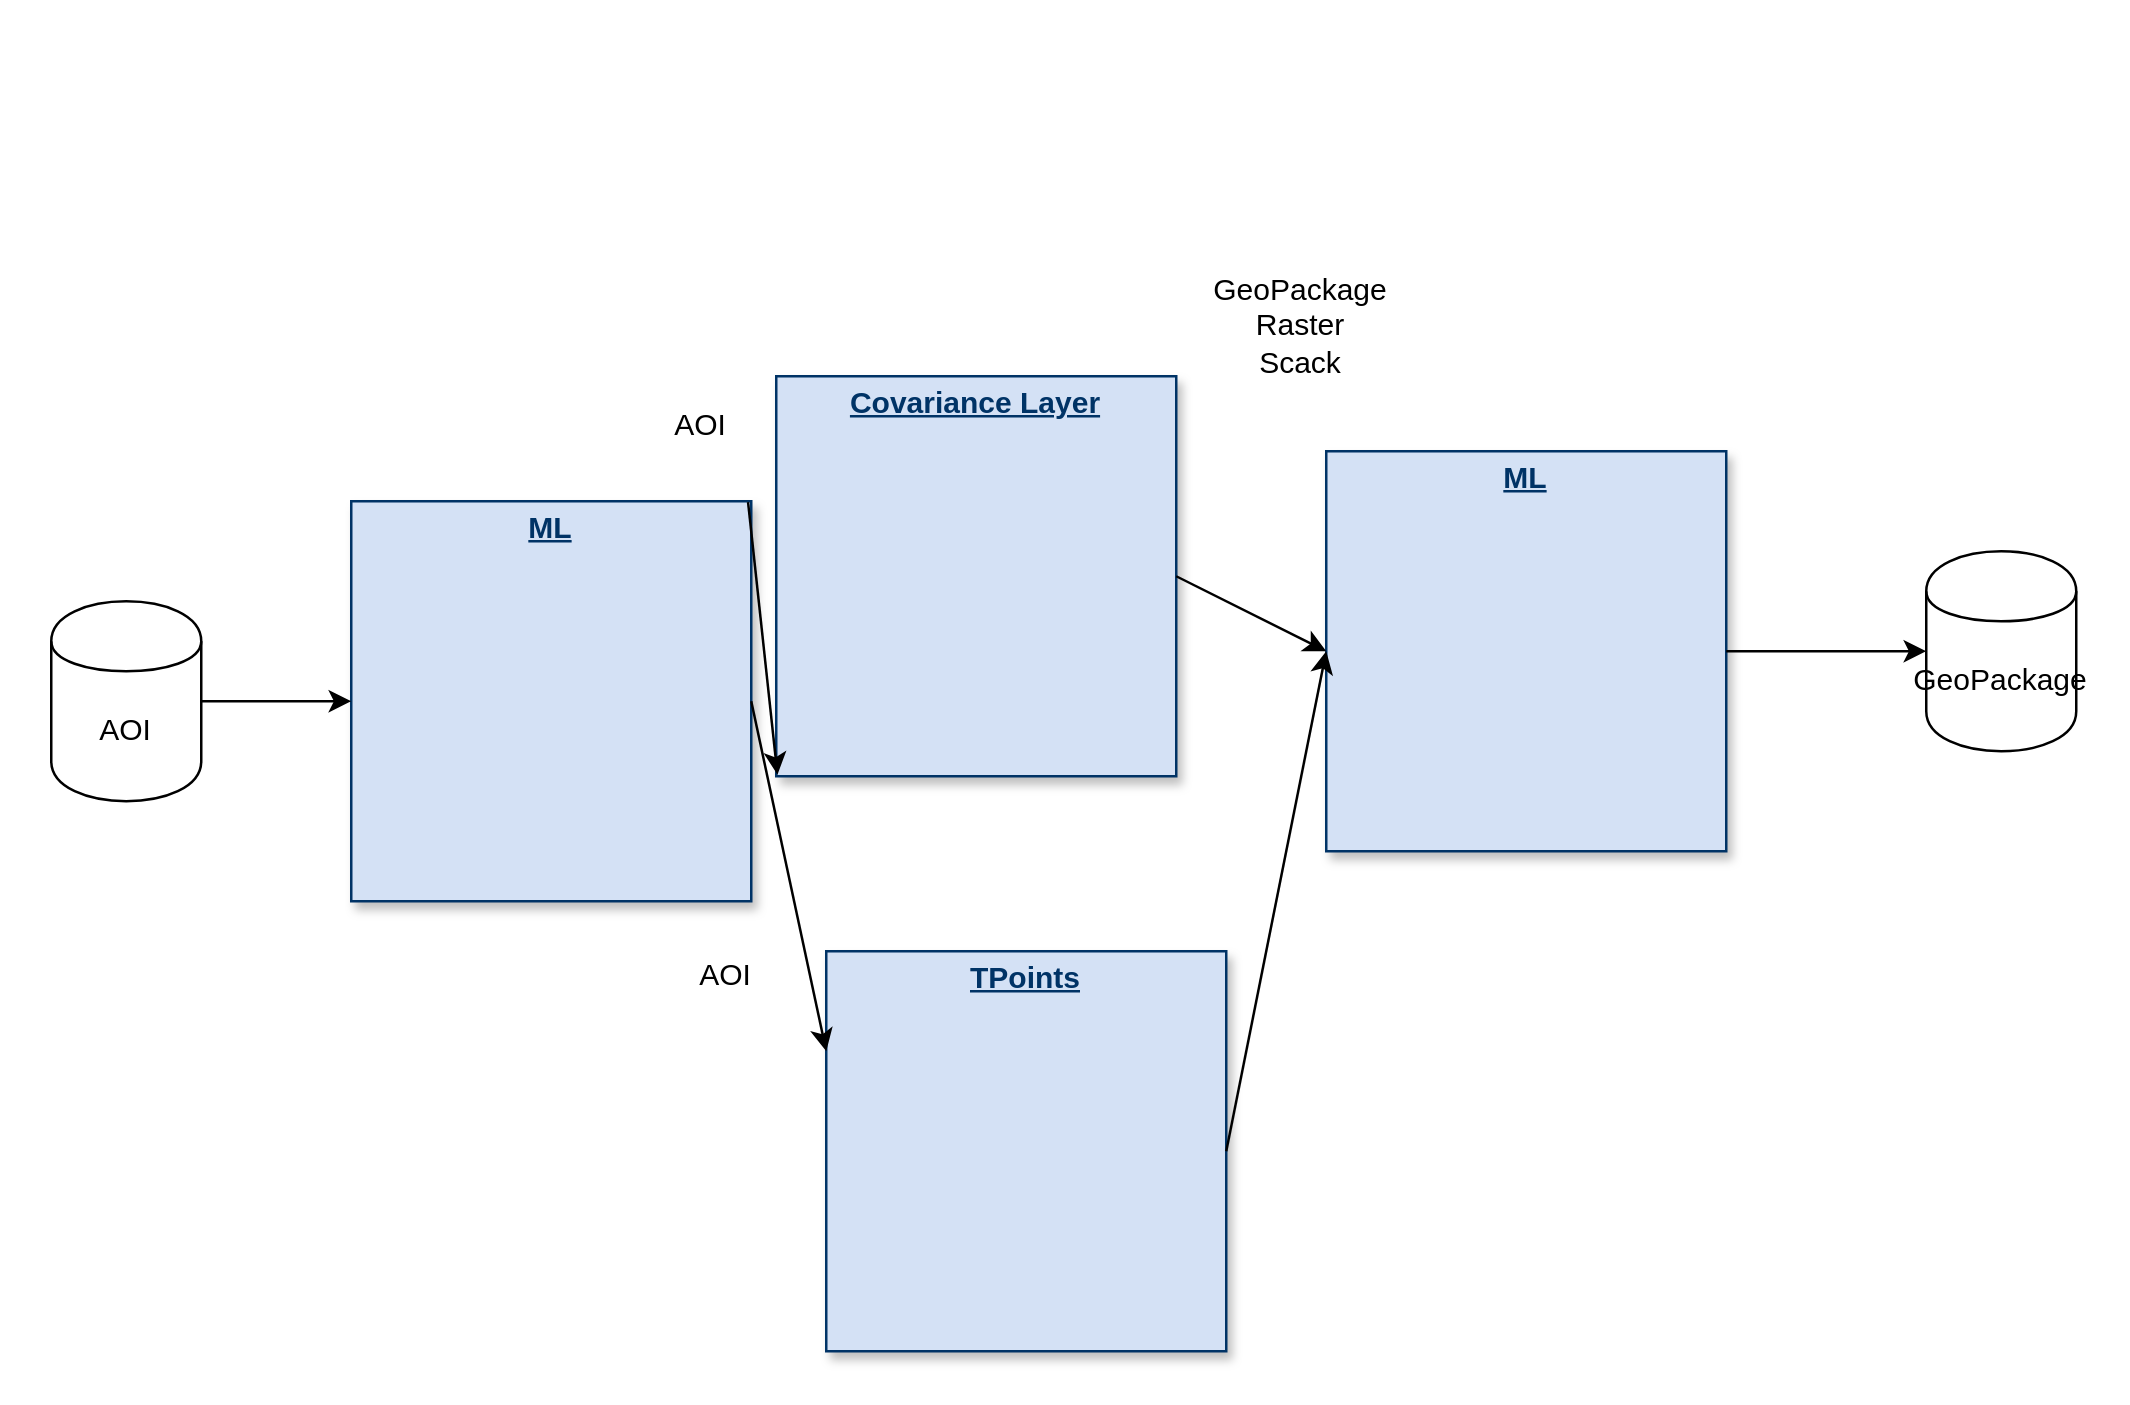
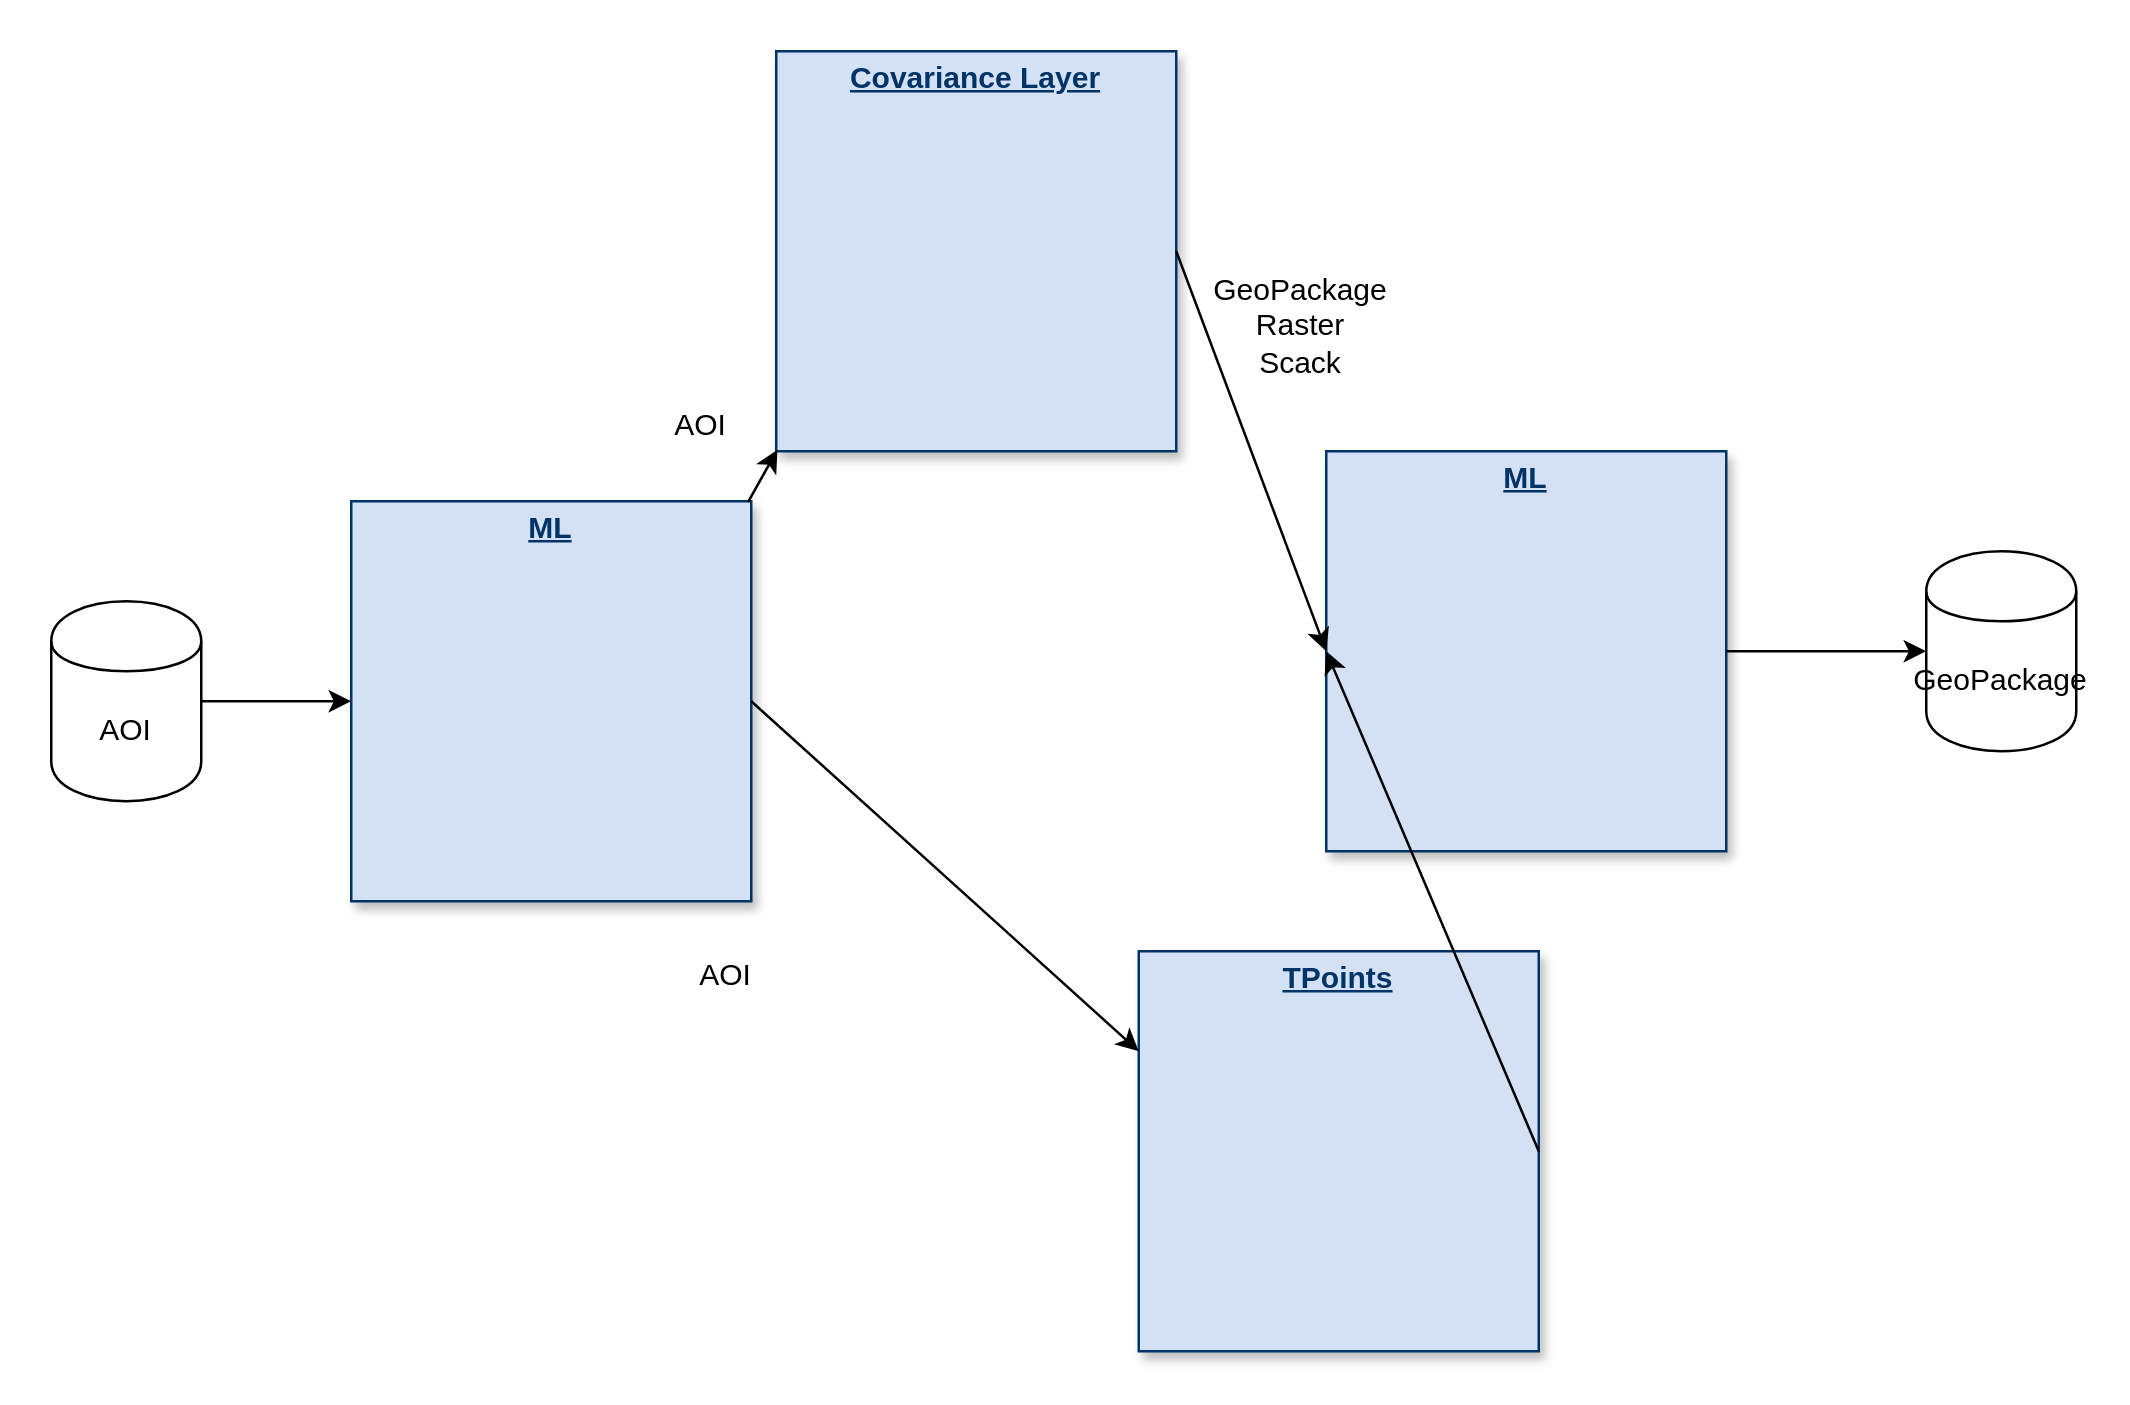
(976, 576) -> (976, 251)
(1026, 1151) -> (1339, 1151)
